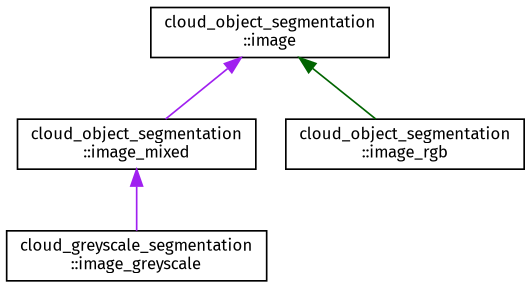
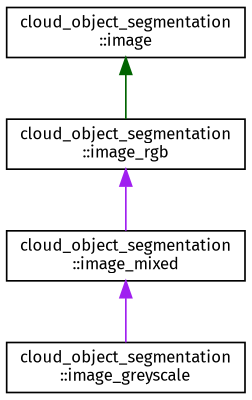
(197, 94) -> (126, 209)
(137, 256) -> (126, 368)
